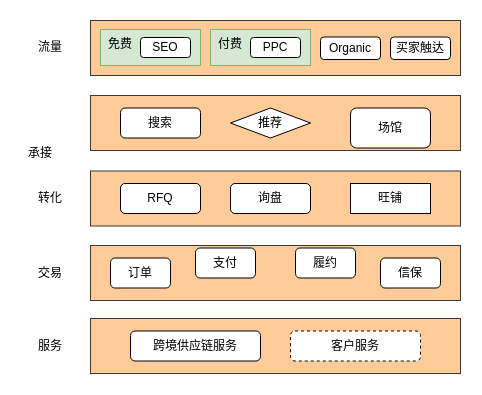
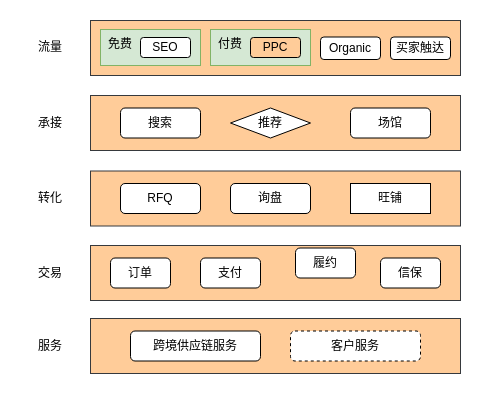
(276, 48) -> (276, 48)
(391, 128) -> (391, 123)
(41, 153) -> (51, 123)
(226, 263) -> (231, 273)
